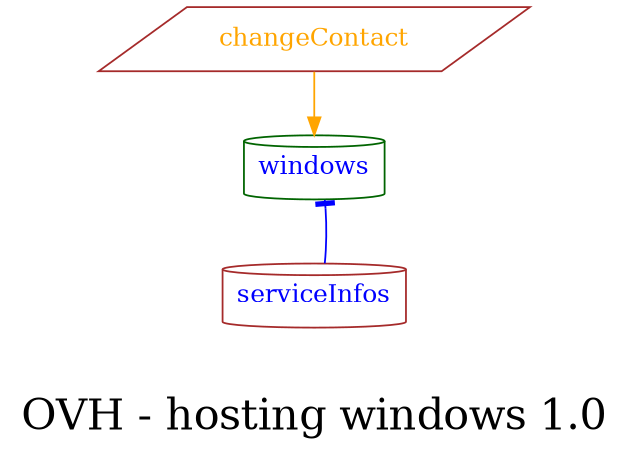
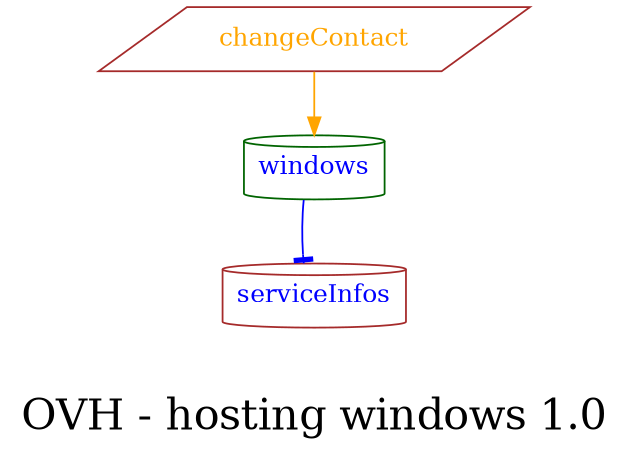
(326, 236) -> (302, 227)
